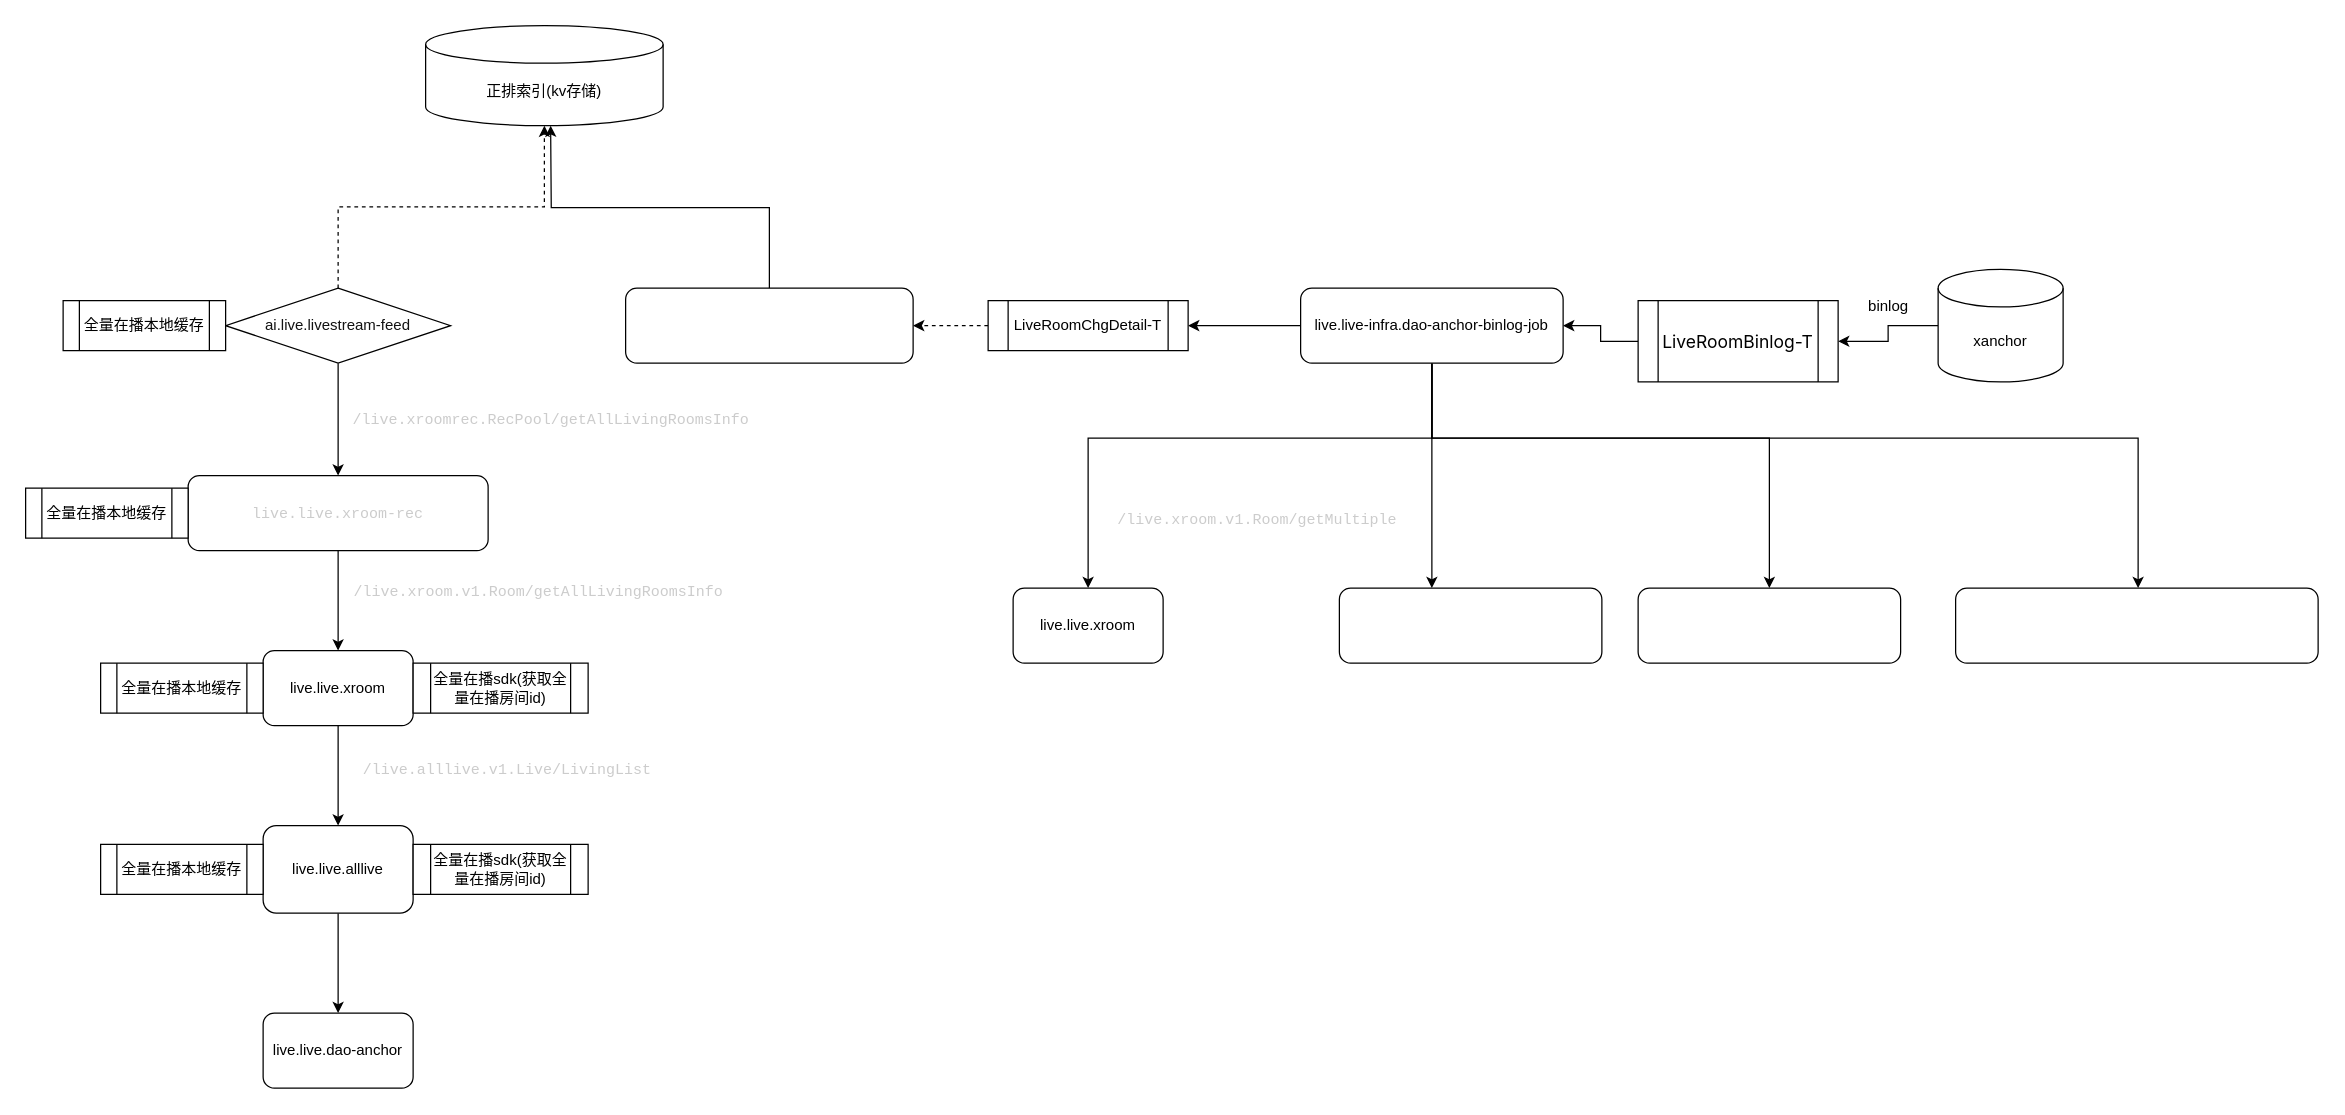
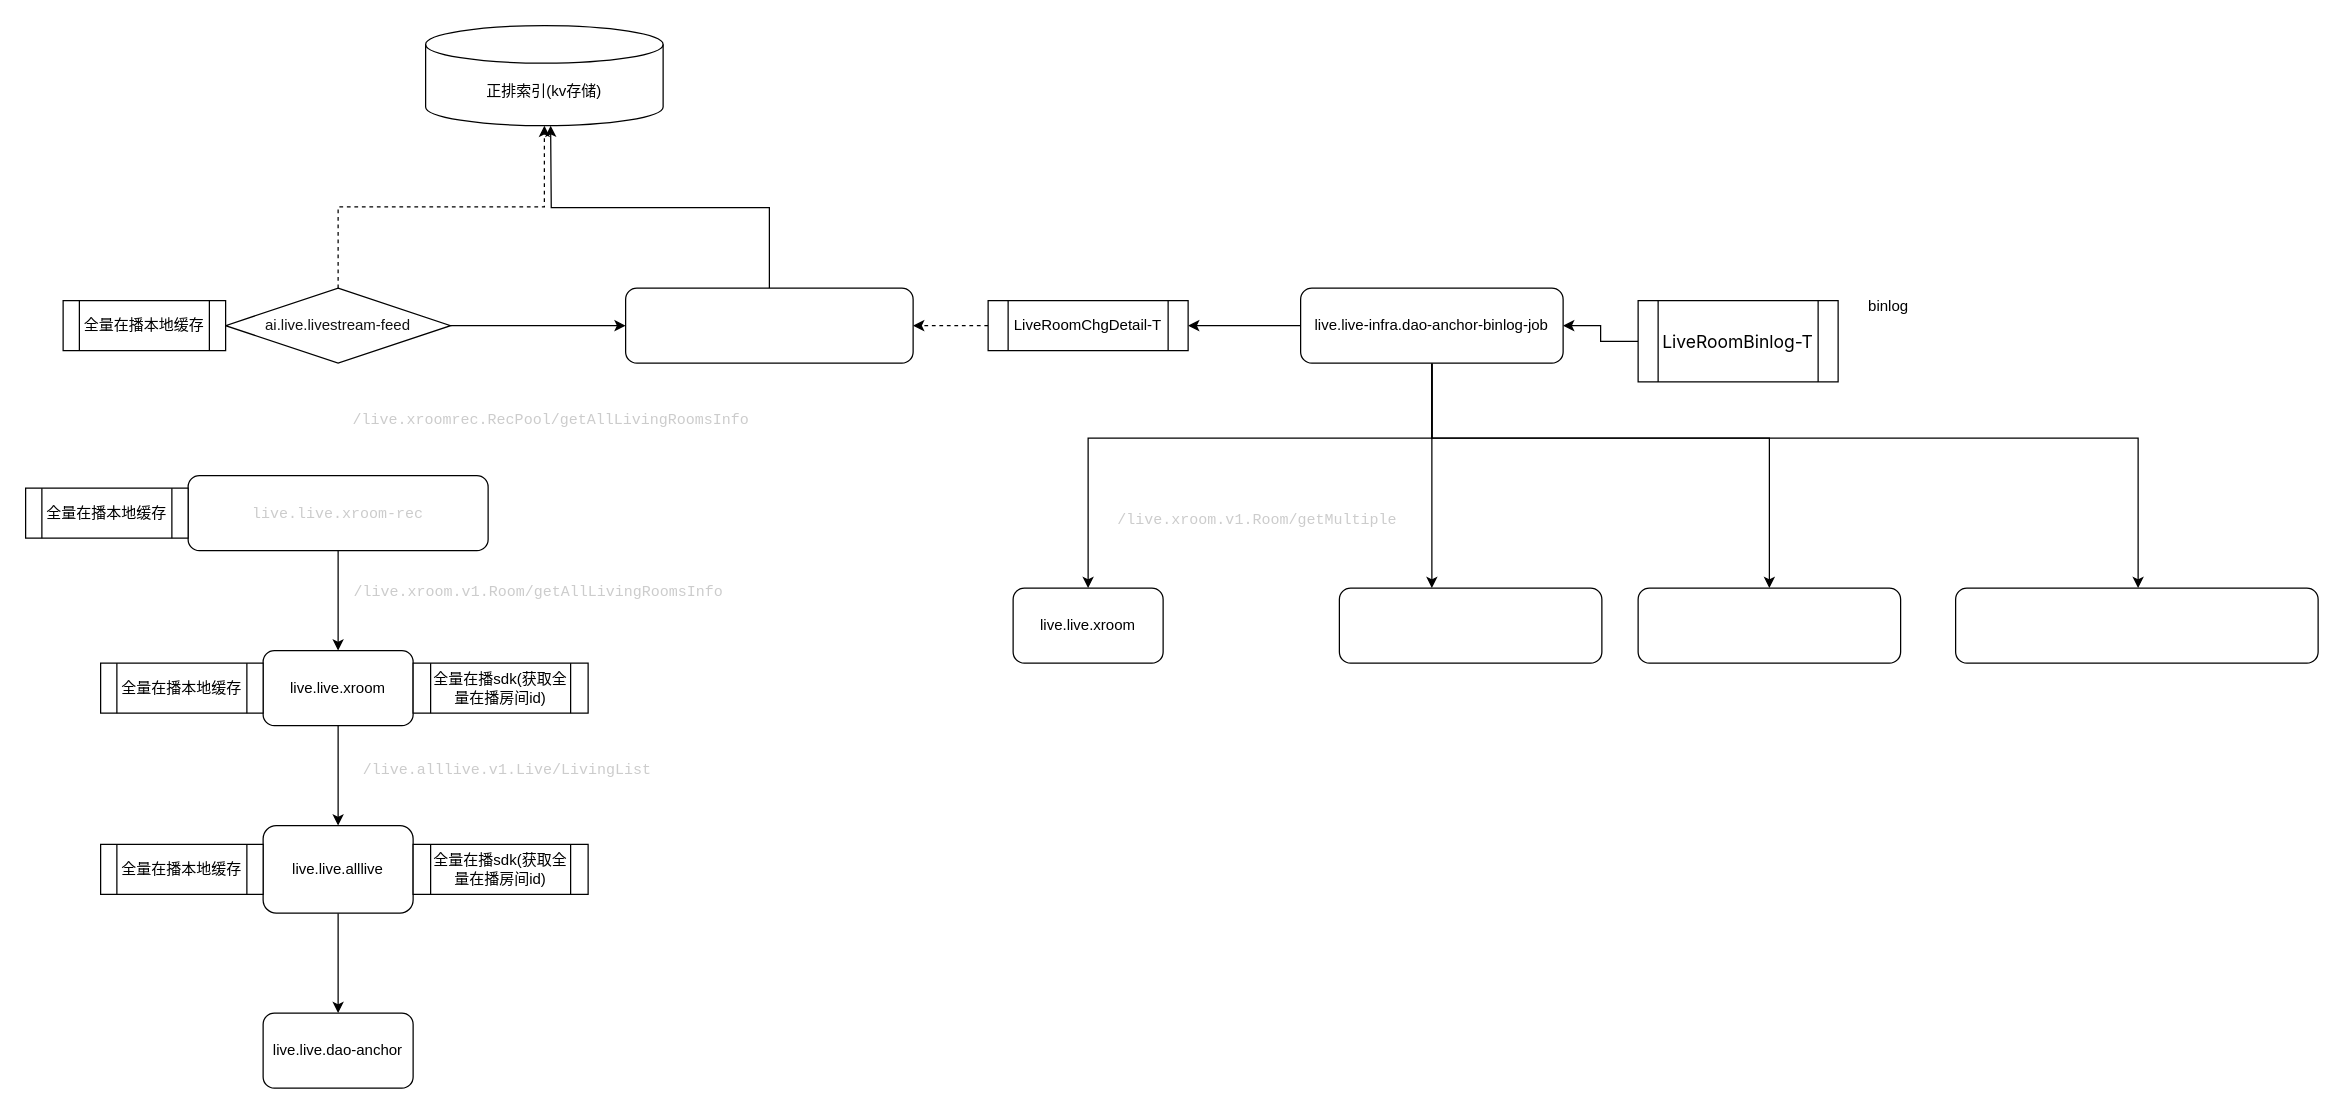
(2001, 326) -> none
(1888, 329) -> none
(338, 415) -> (534, 326)
